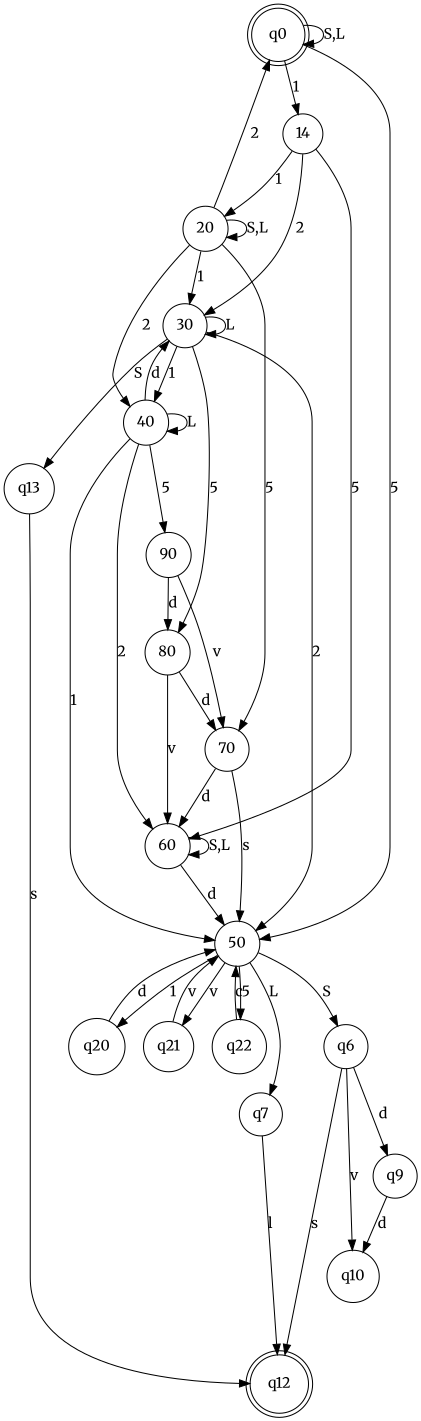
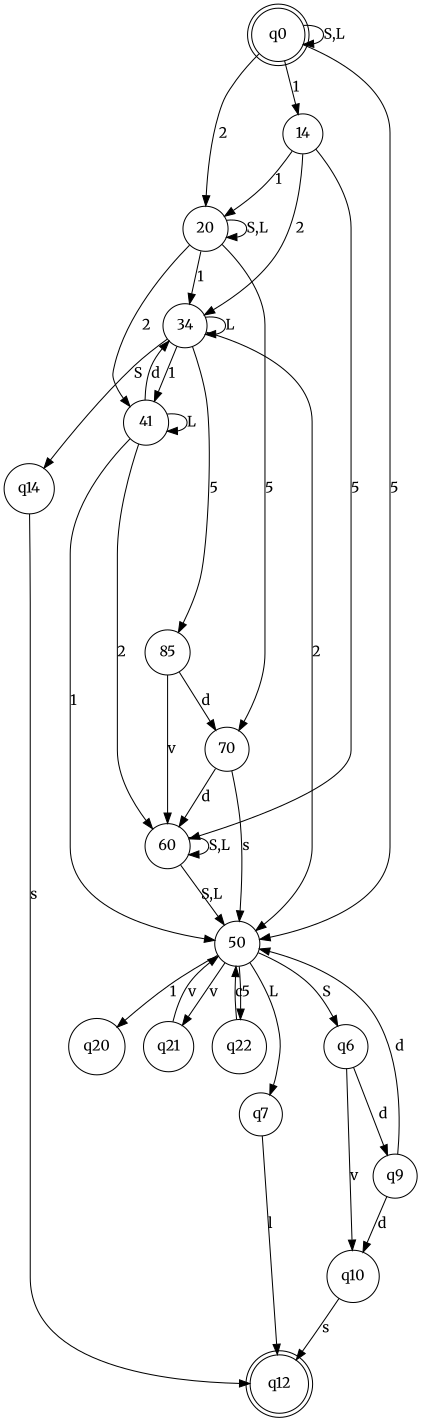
(241, 139) -> (218, 119)
(185, 326) -> (185, 326)
(146, 423) -> (146, 423)
(29, 489) -> (29, 489)
(169, 555) -> none
(168, 652) -> (168, 652)
(212, 895) -> (212, 895)
(149, 977) -> (379, 1023)
(314, 1207) -> (321, 1325)
